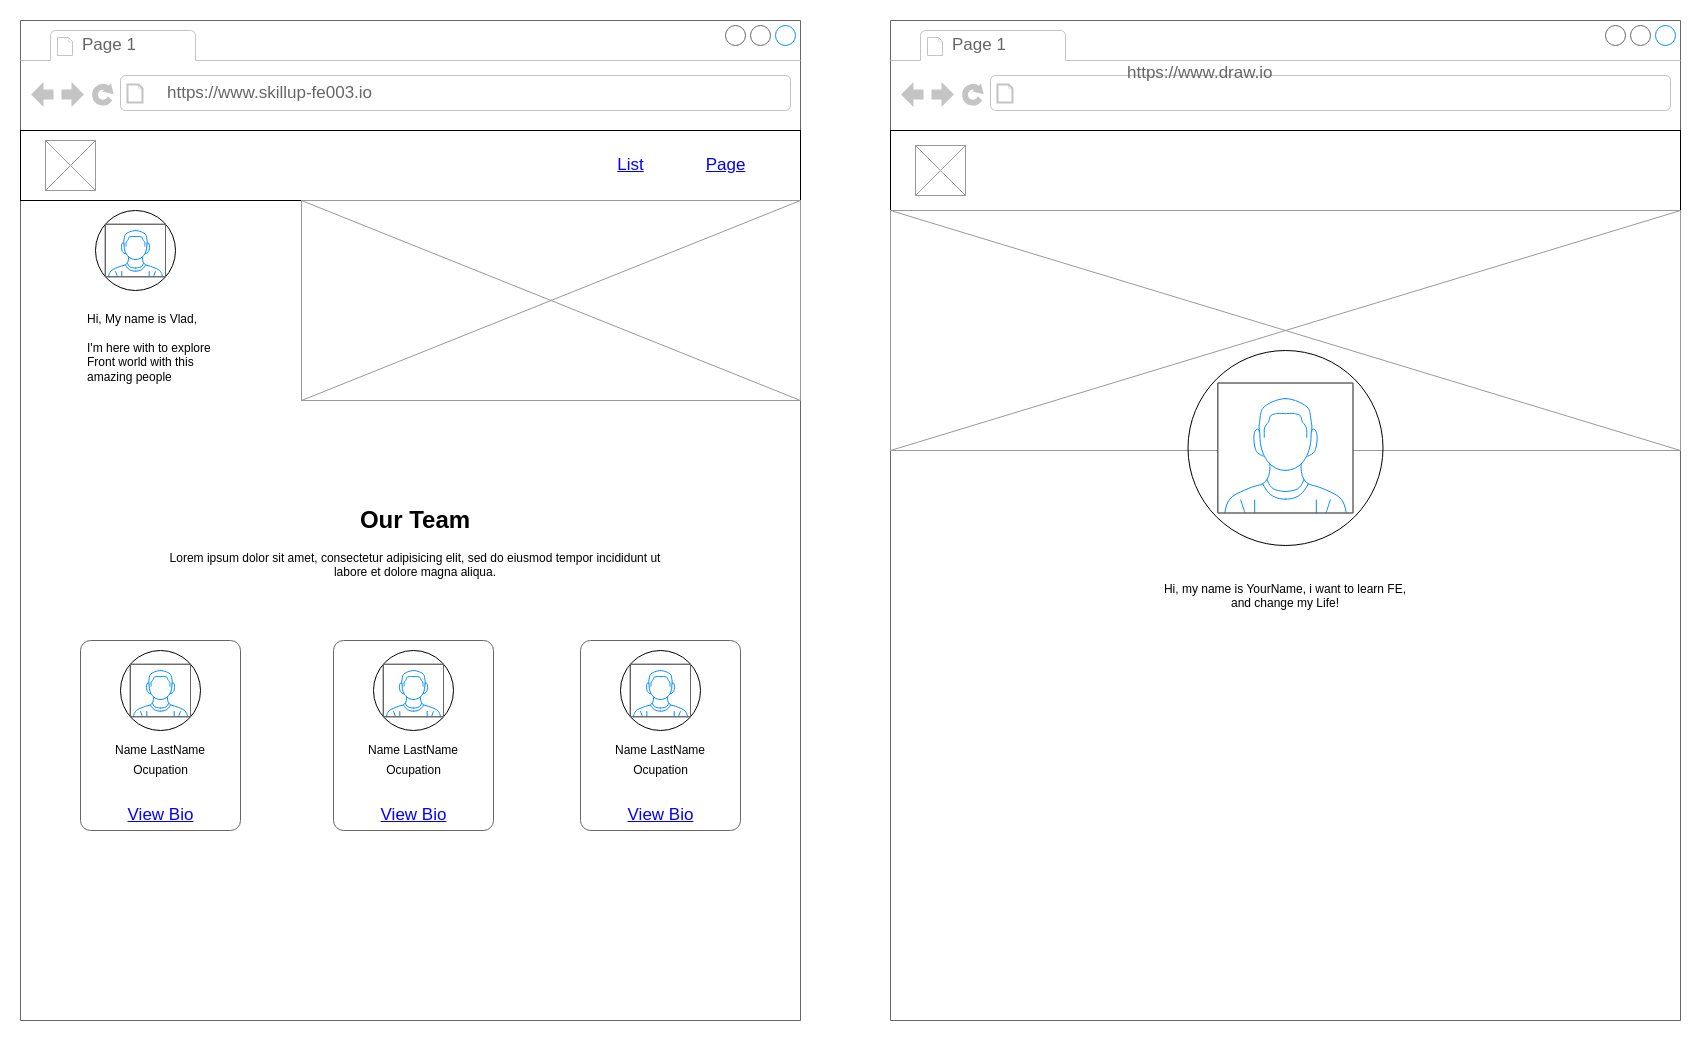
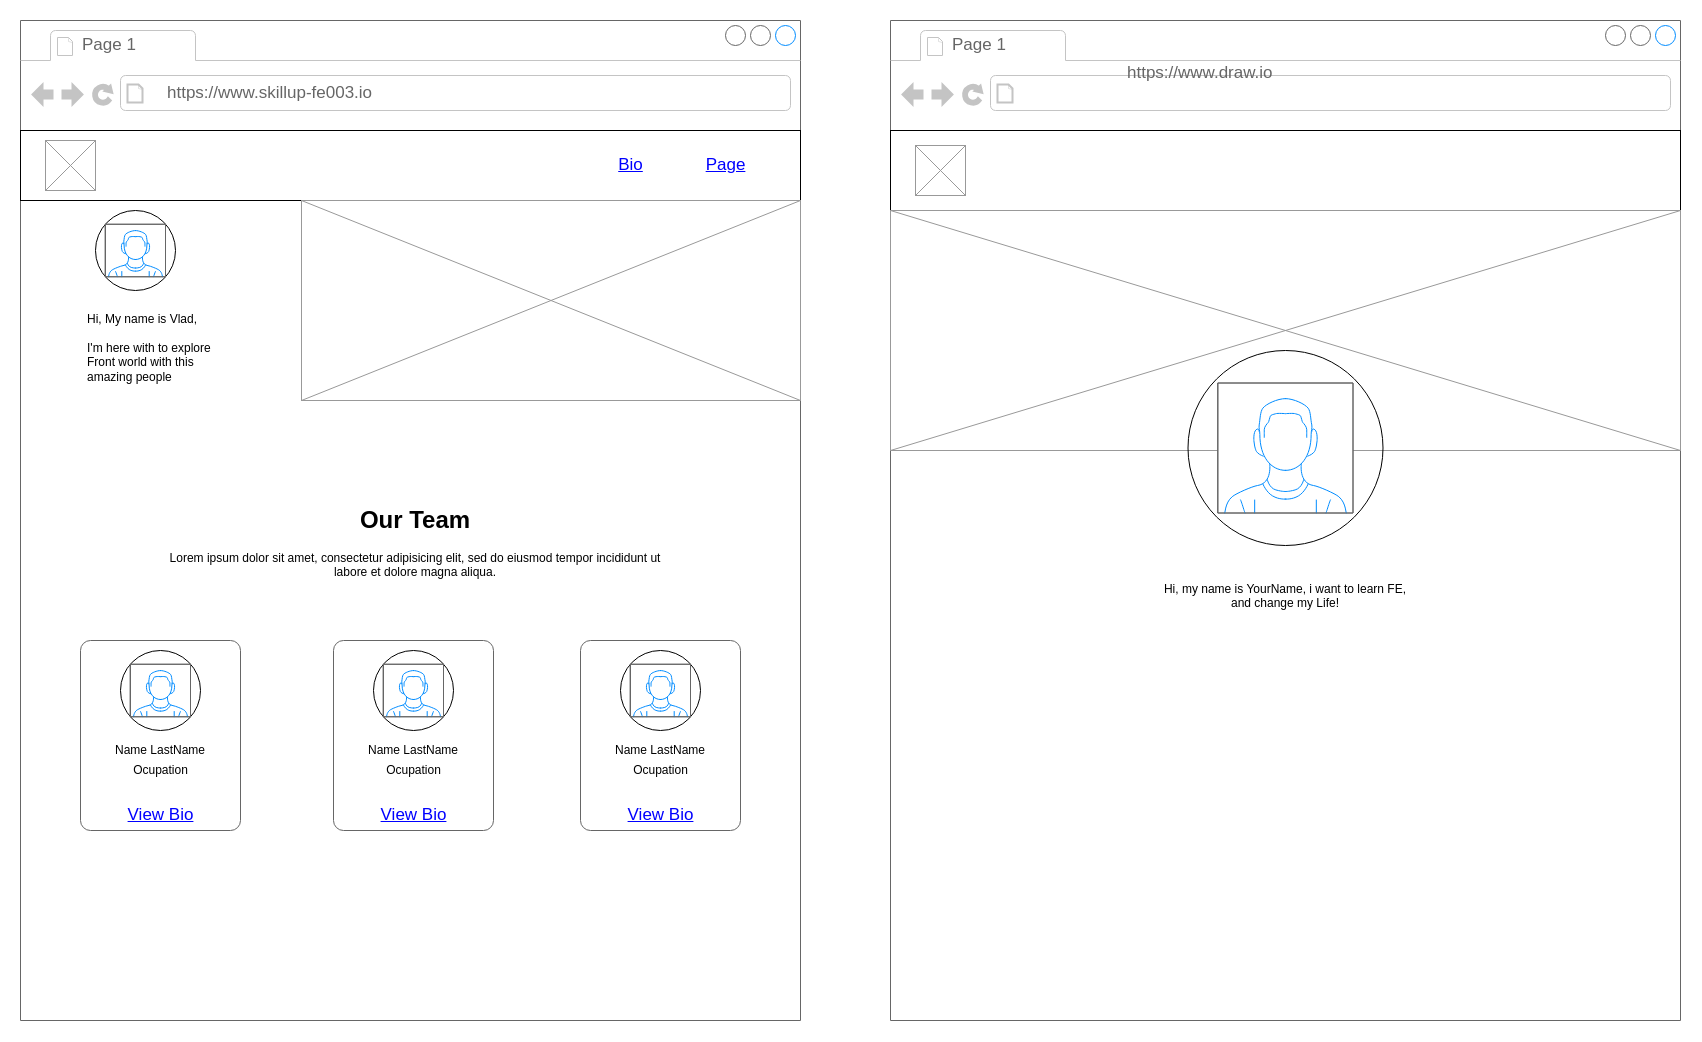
(631, 166) -> (631, 166)
